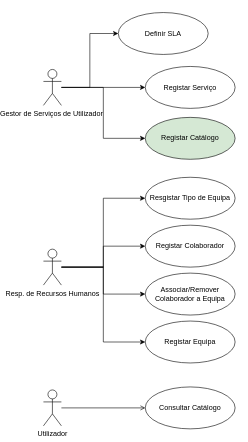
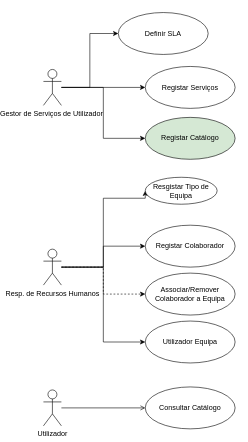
(191, 87) -> (191, 87)
(191, 198) -> (182, 191)
(122, 294) -> (122, 294)
(191, 342) -> (191, 342)
